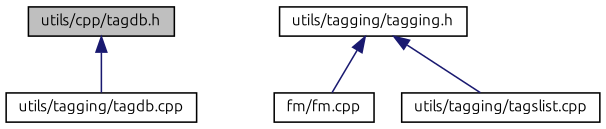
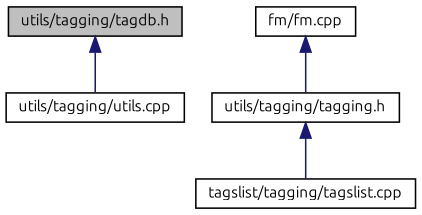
(101, 22) -> (95, 22)
(345, 71) -> (306, 73)
(101, 108) -> (95, 108)
(501, 108) -> (306, 194)
